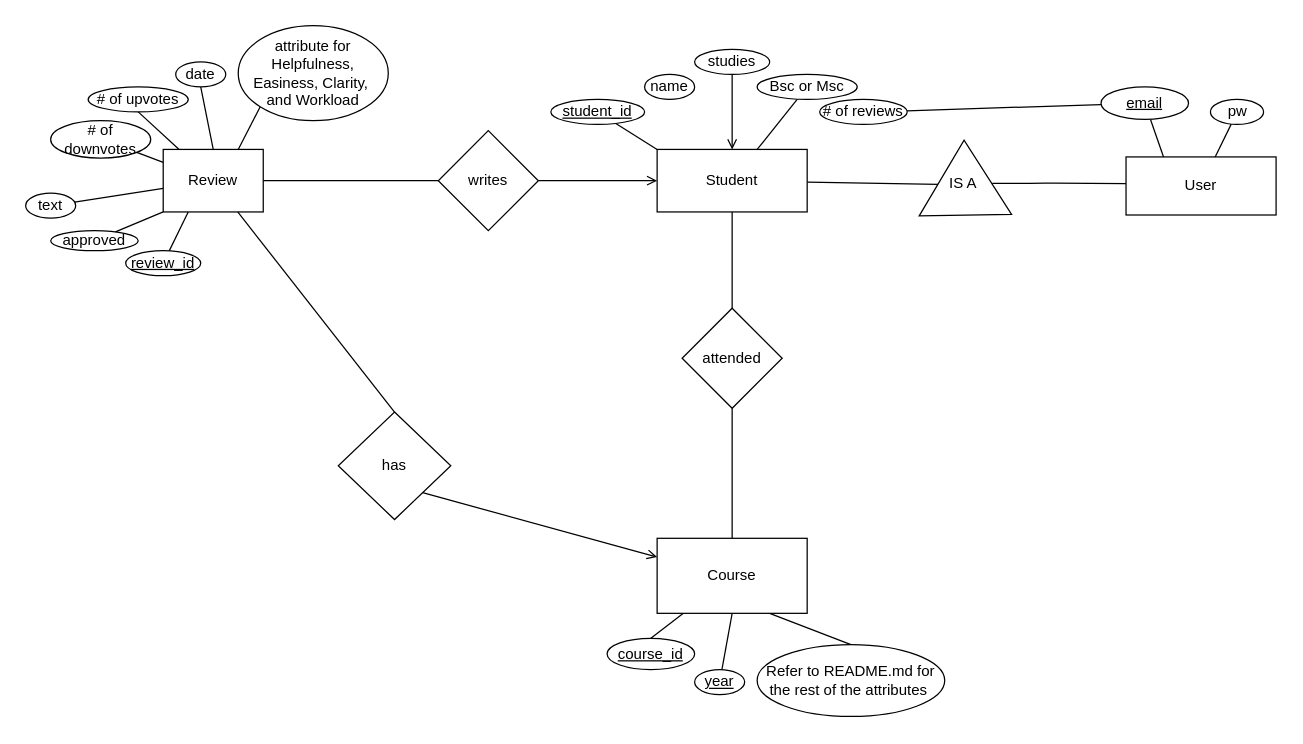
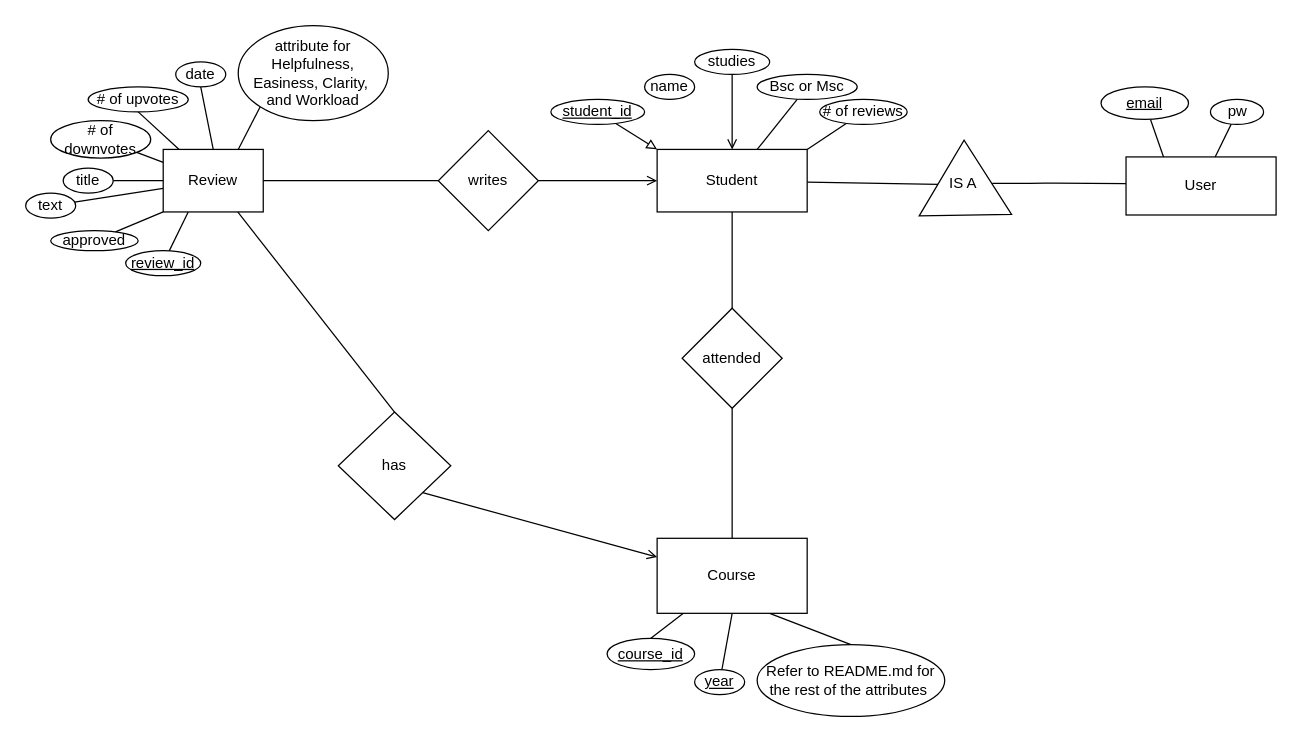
(1004, 108) -> (826, 136)
(652, 146) -> (647, 143)
none -> (88, 181)
none -> (138, 181)
